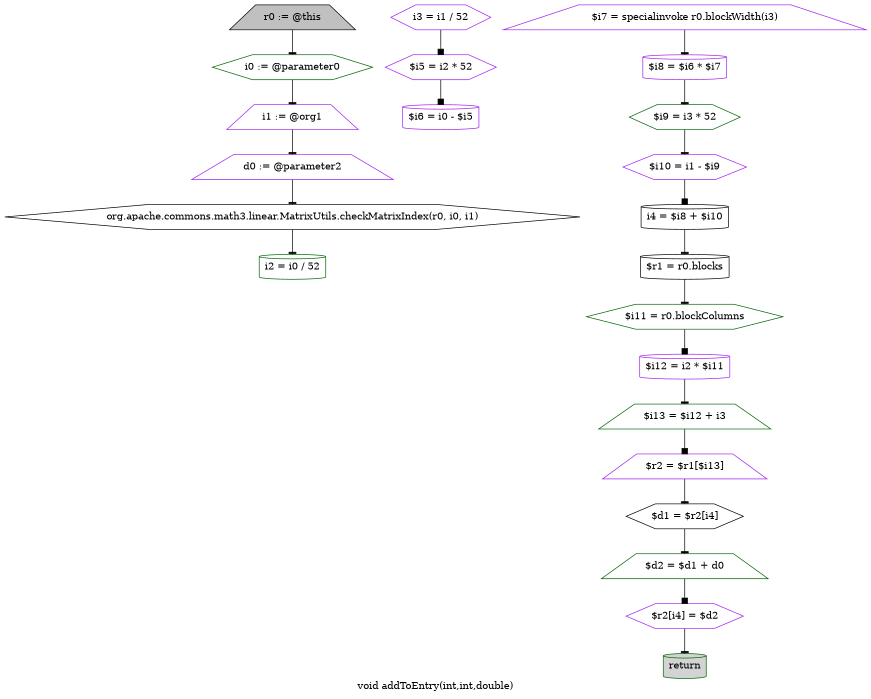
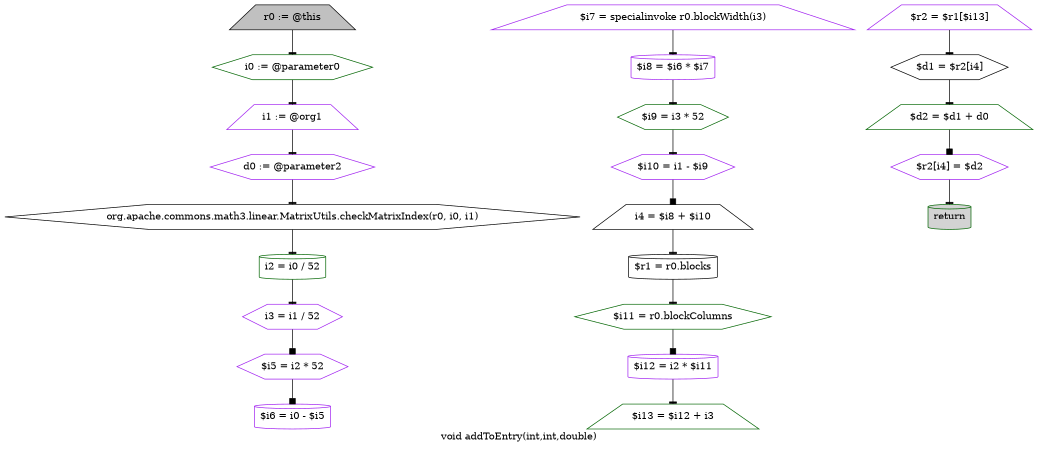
(292, 167) -> (292, 167)
(685, 217) -> (673, 217)
none -> (292, 290)
(685, 438) -> none
